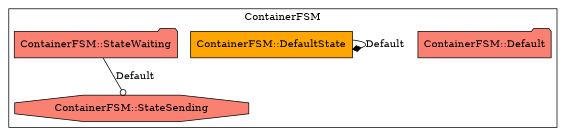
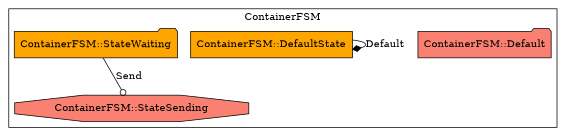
(96, 45) -> (96, 45)
(135, 76) -> (129, 76)
